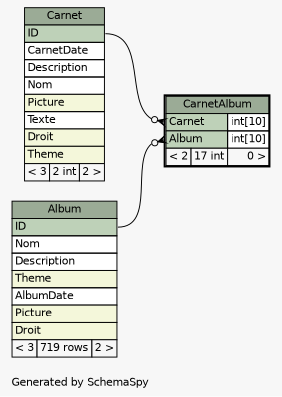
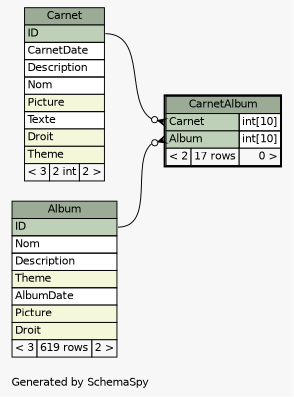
(209, 156) -> (215, 156)
(64, 348) -> (64, 348)
